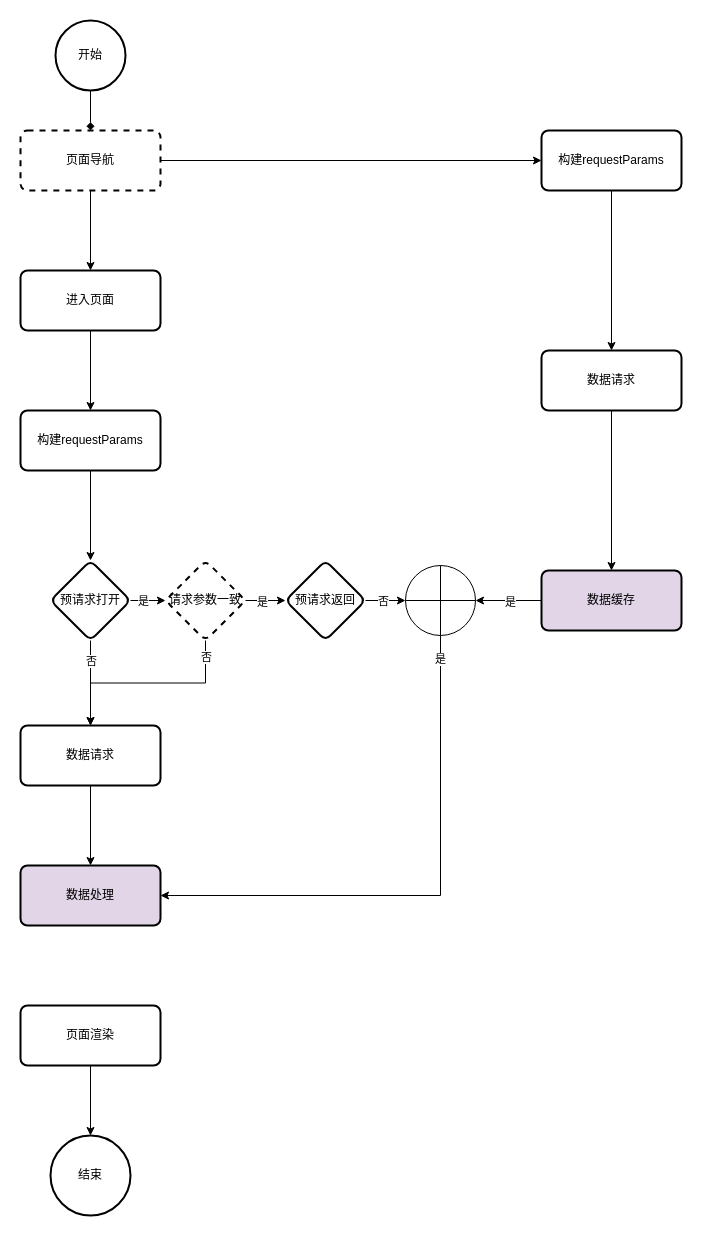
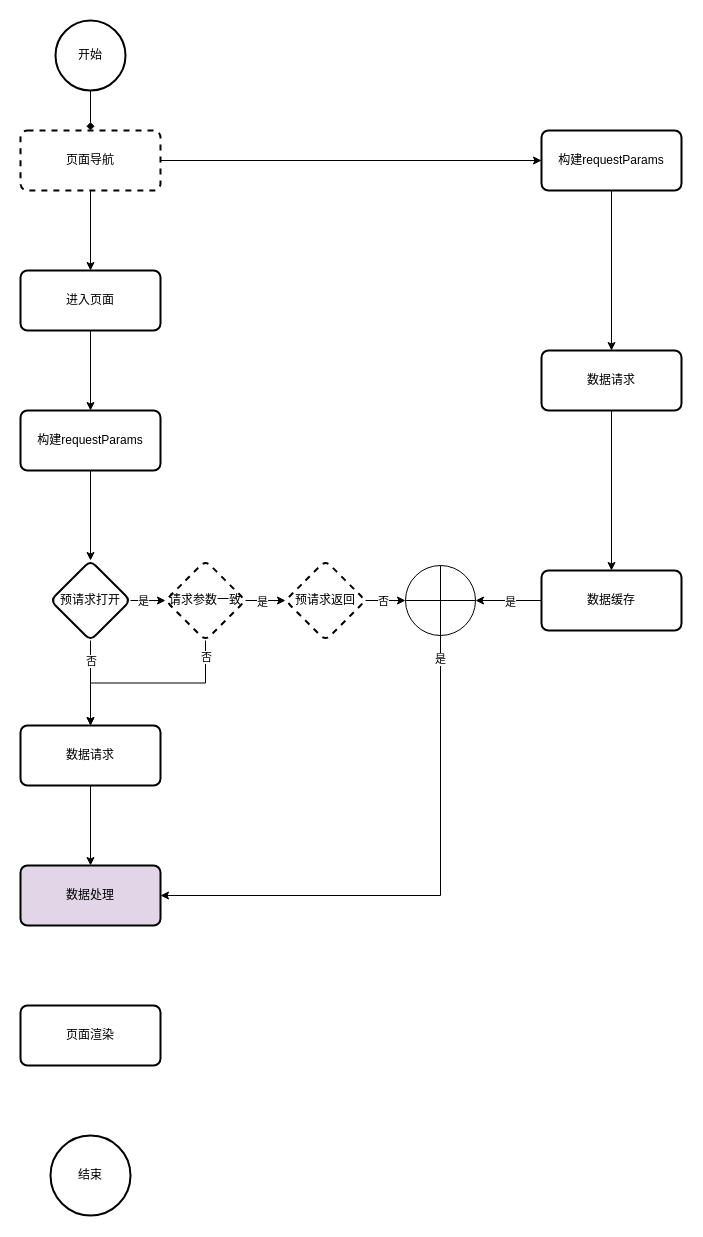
(326, 601) -> (326, 601)
(612, 601) -> (612, 601)
(91, 1097) -> none
